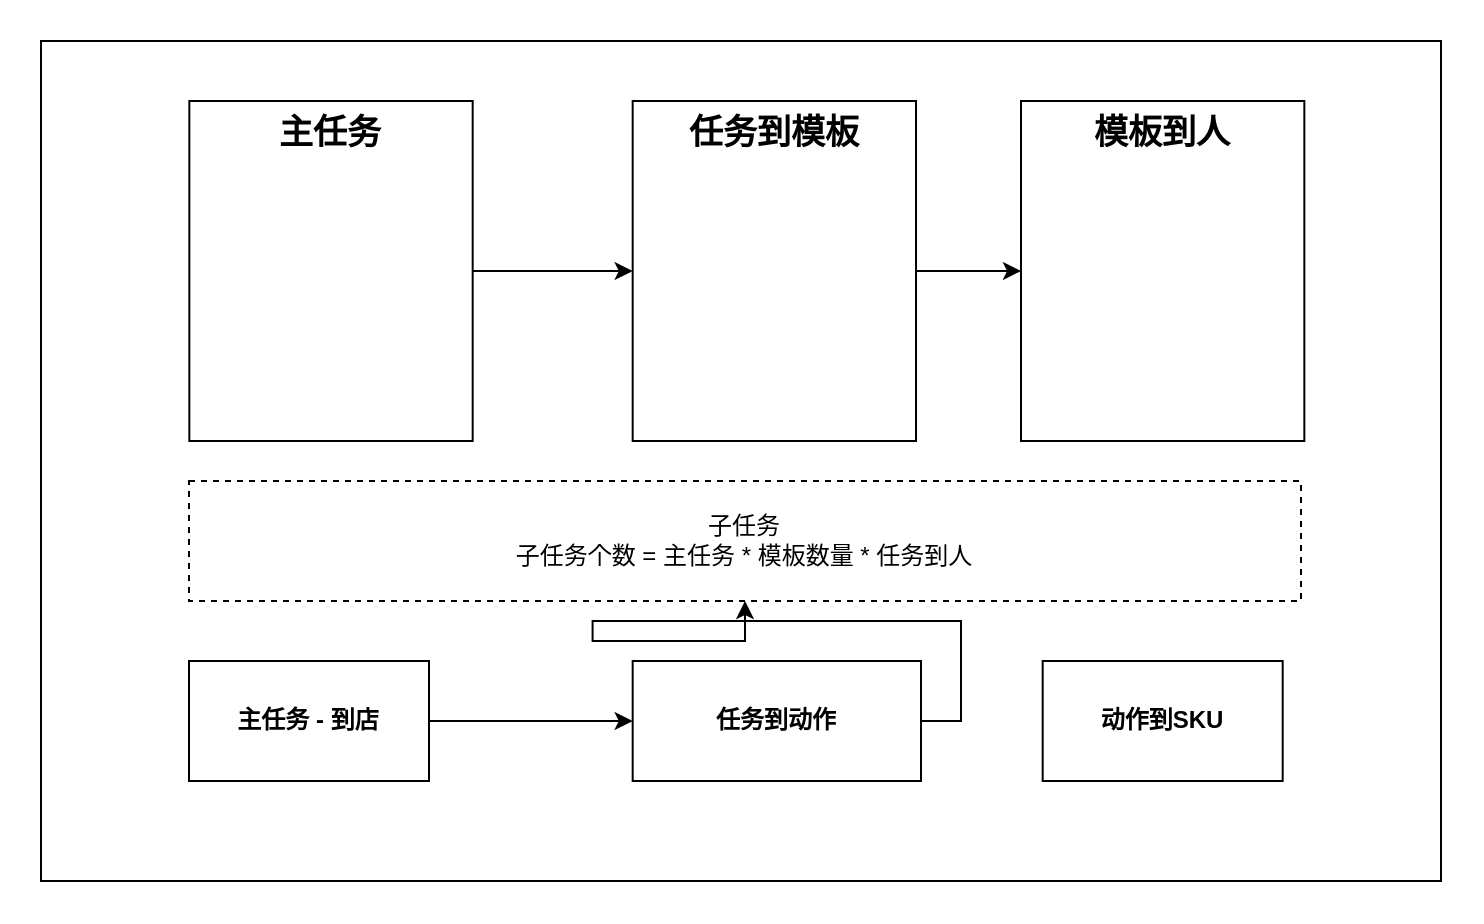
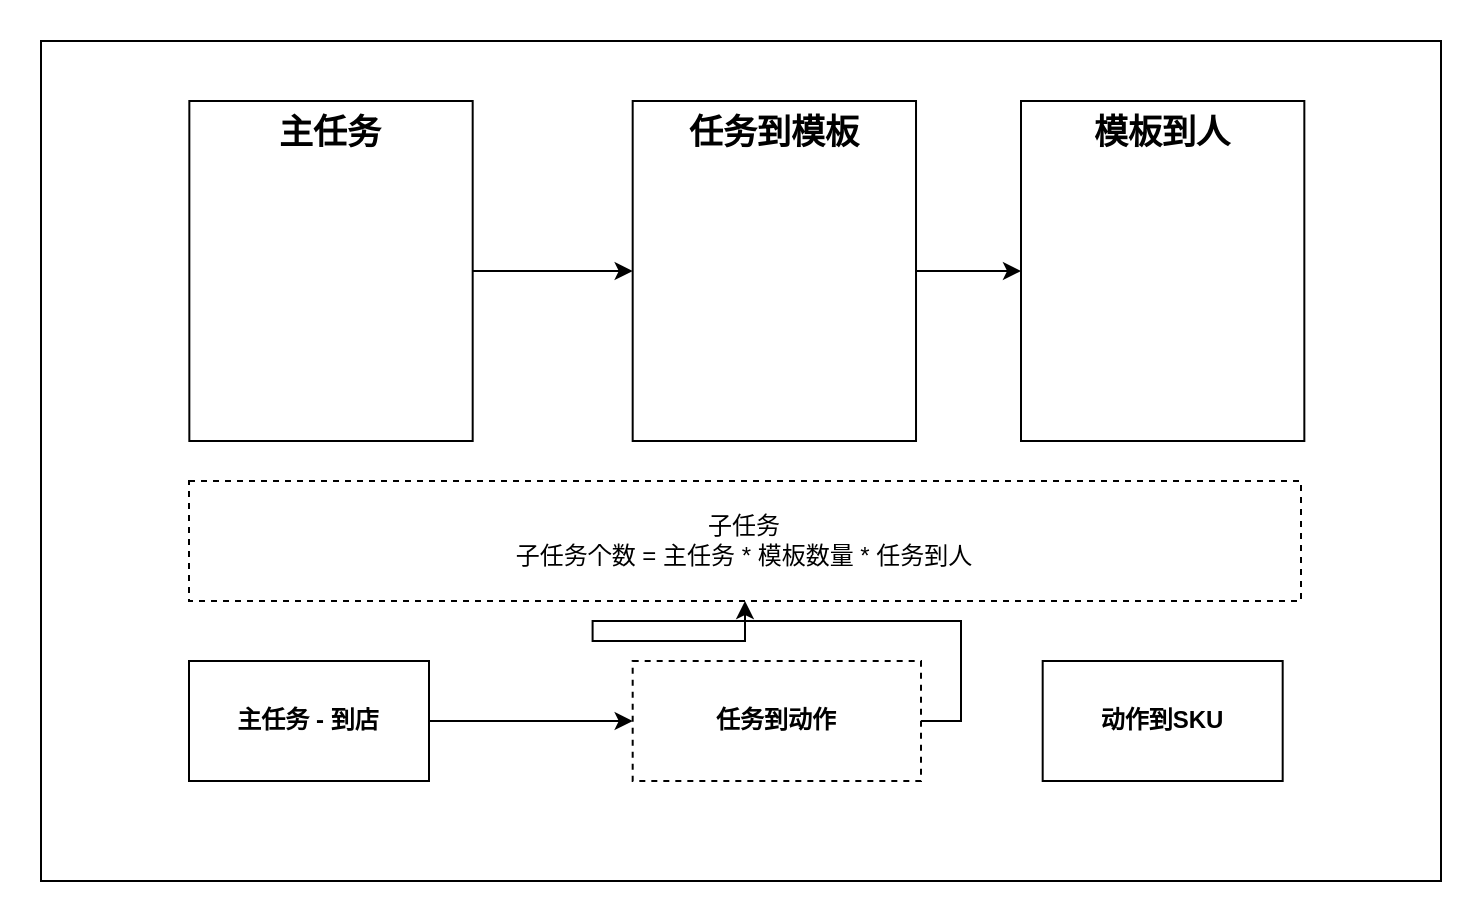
(777, 721) -> (777, 721)
